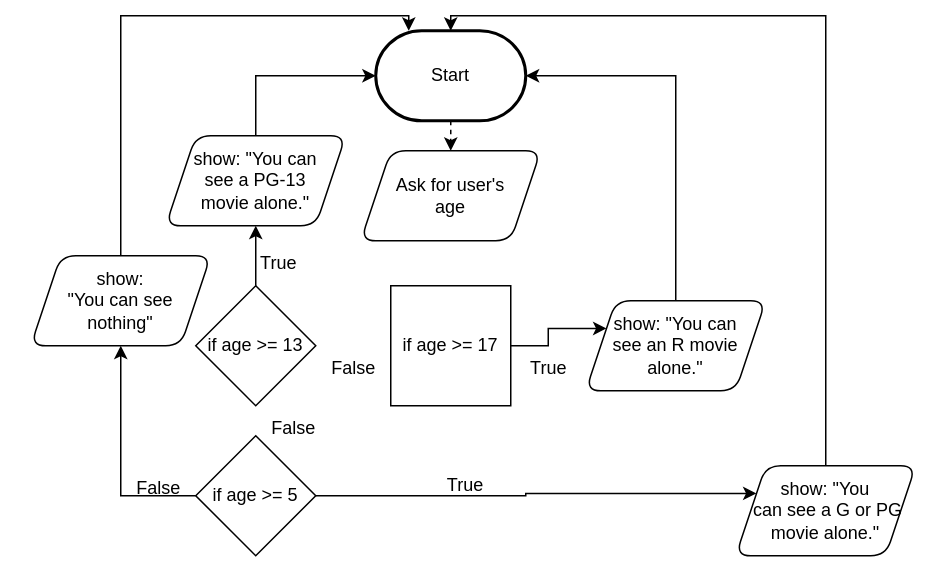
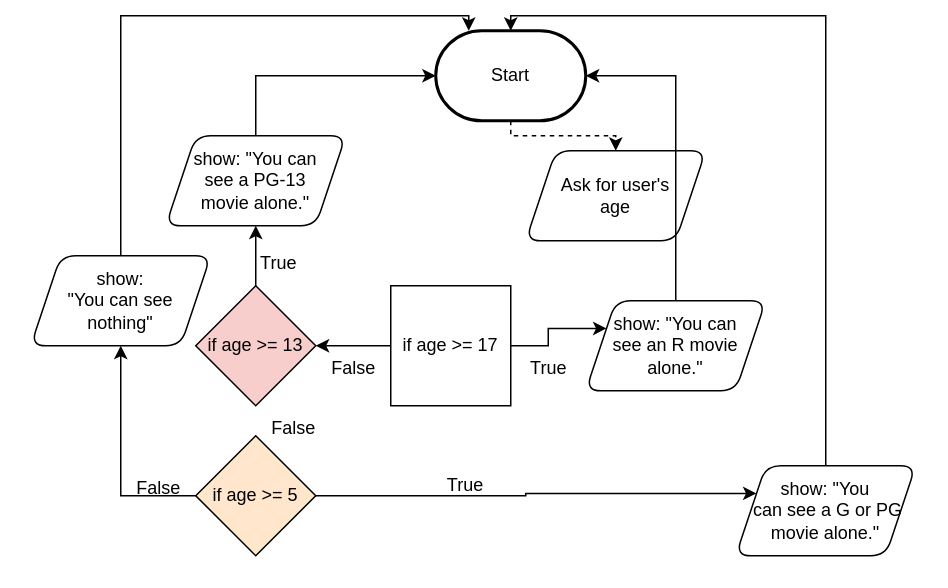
(451, 76) -> (511, 76)
(451, 196) -> (616, 196)
(256, 346) -> (256, 346)
none -> (359, 346)
(256, 496) -> (256, 496)
